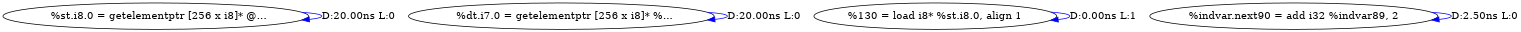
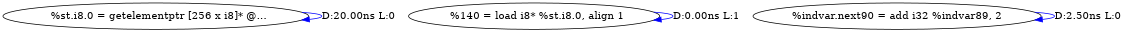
(561, 16) -> none
(935, 16) -> (534, 16)
